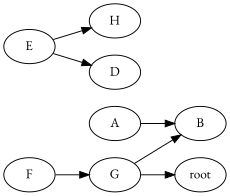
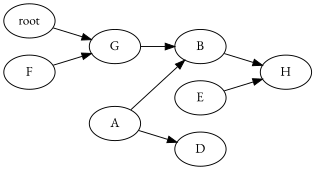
(68, 58) -> (153, 135)
none -> (239, 58)
(153, 175) -> (68, 32)
